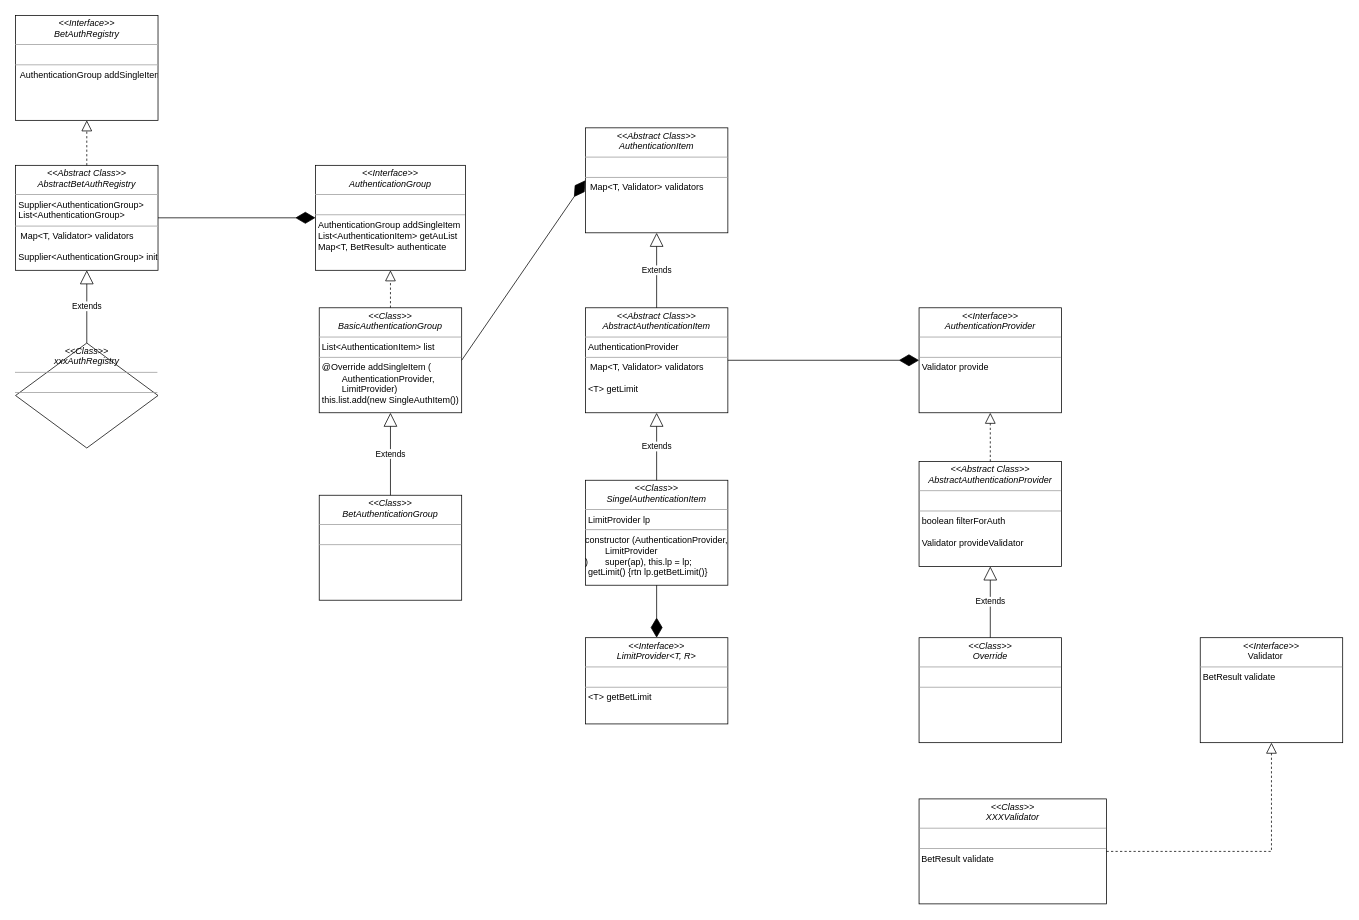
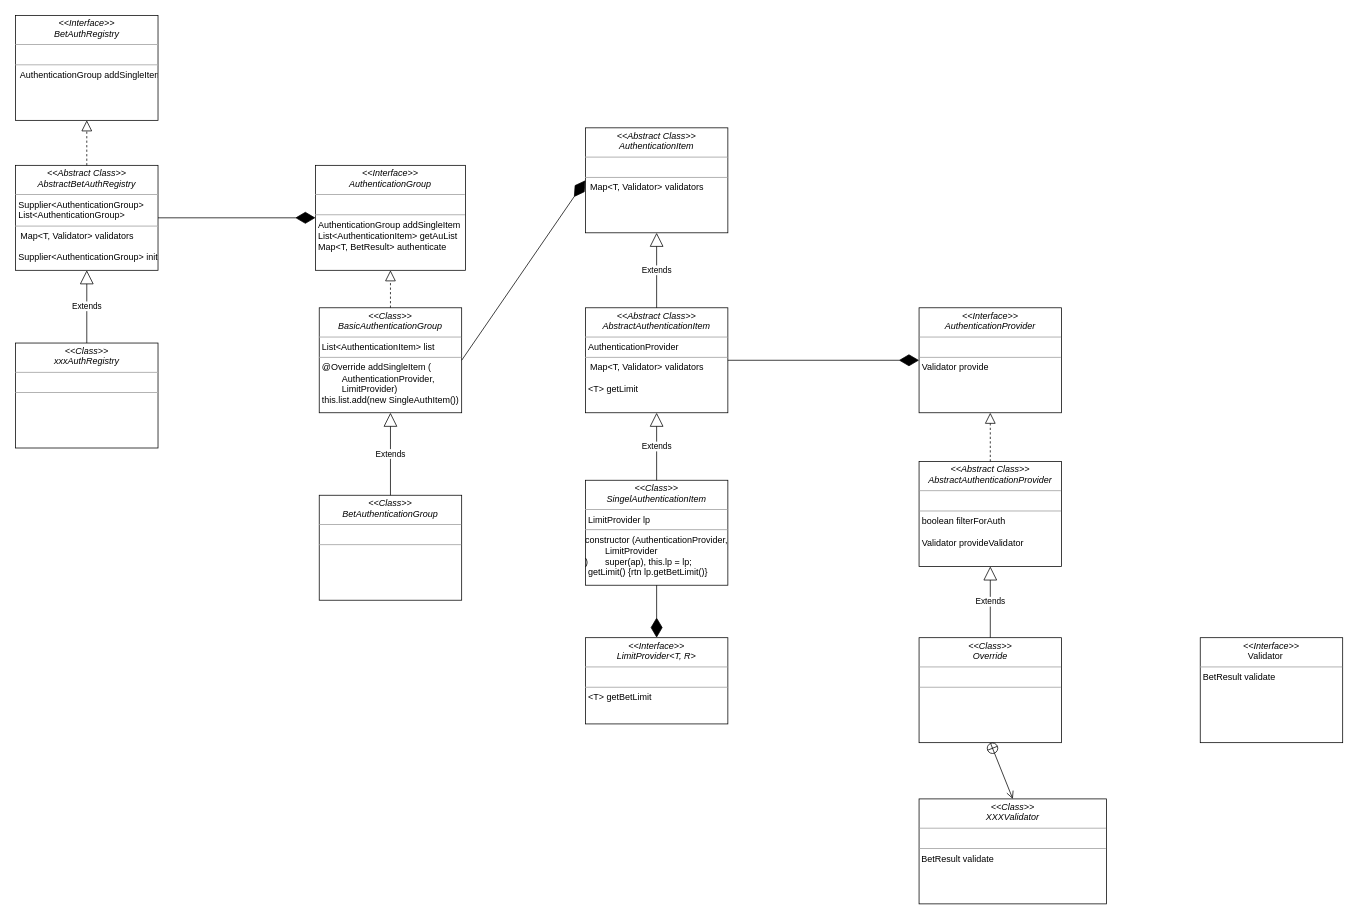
(87, 396) -> (87, 396)
none -> (1003, 775)
(1238, 852) -> none
